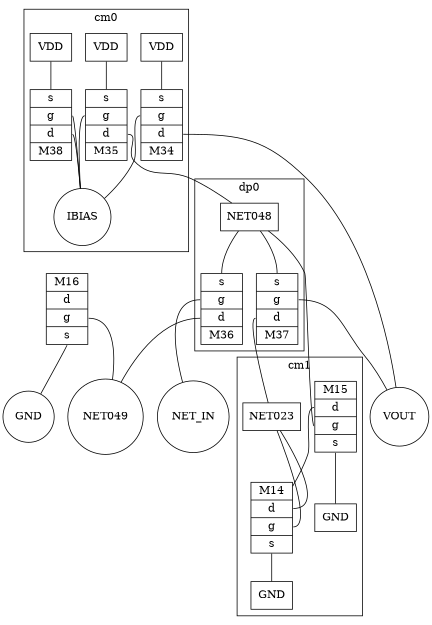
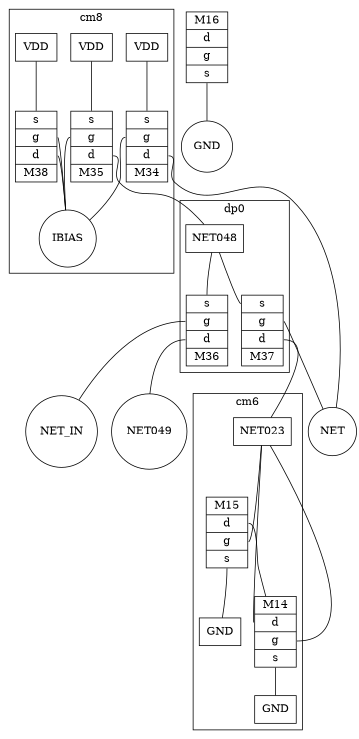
(106, 18) -> (92, 18)
(112, 343) -> none
(309, 363) -> (257, 494)
(300, 366) -> (248, 402)
(399, 417) -> (332, 432)
